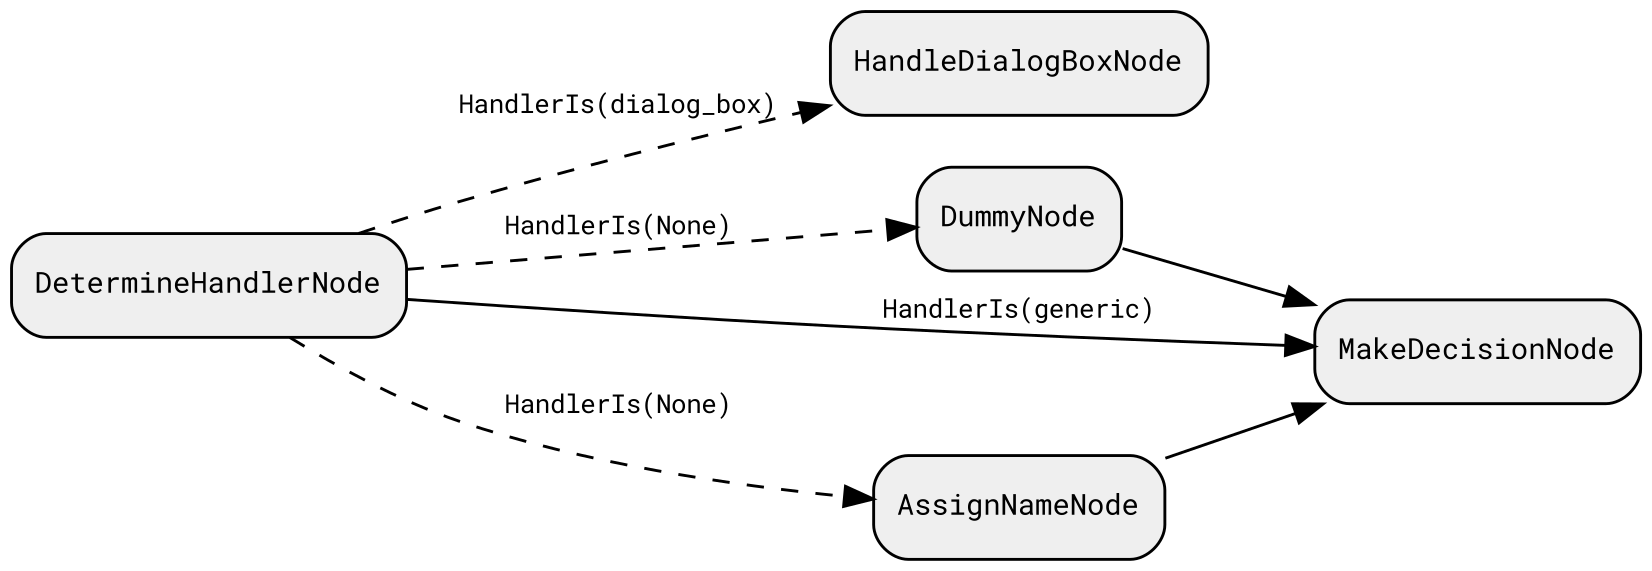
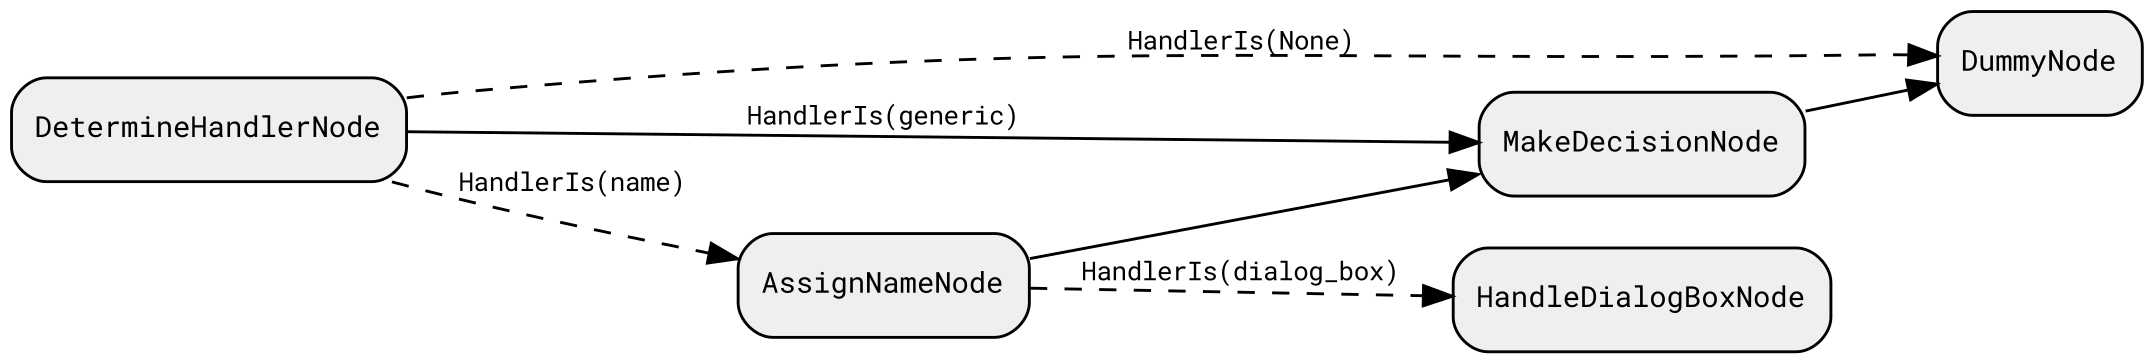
(578, 168) -> (1227, 292)
(1204, 273) -> (1857, 101)
(618, 407) -> (572, 185)
